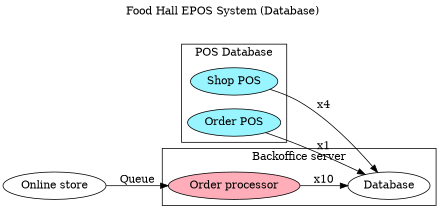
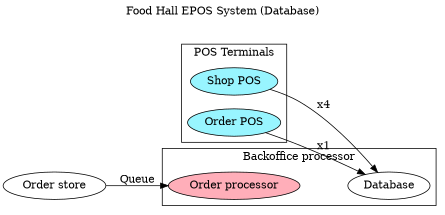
(234, 53) -> (234, 53)
(299, 157) -> (299, 157)
(54, 186) -> (54, 186)
(320, 186) -> none
